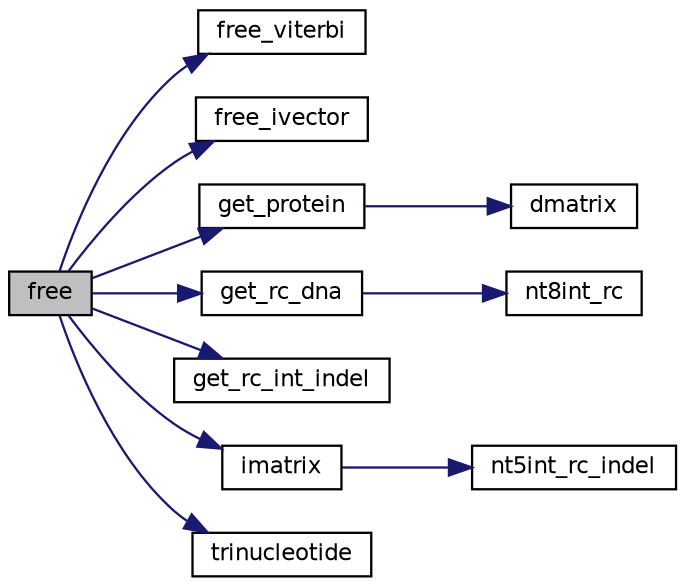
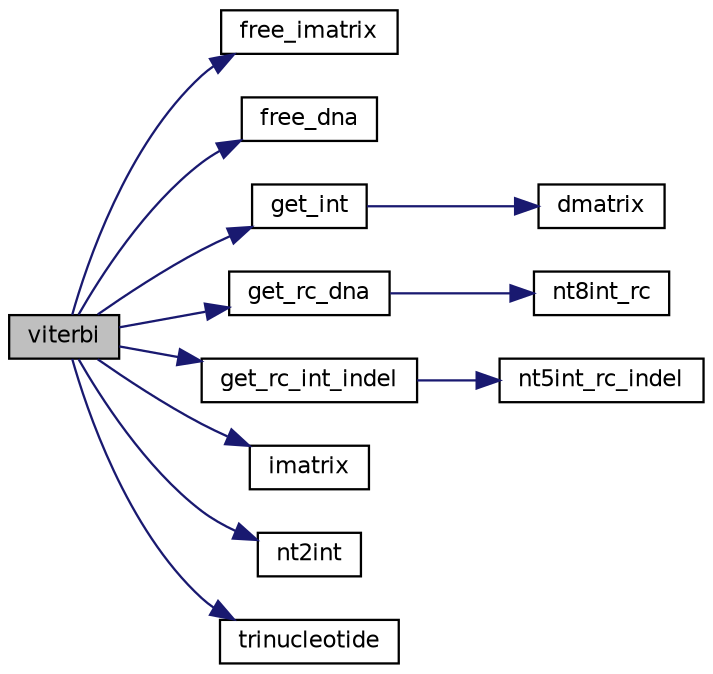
(282, 32) -> (309, 32)
(282, 119) -> (309, 119)
(282, 206) -> (309, 206)
(50, 293) -> (64, 337)
(395, 467) -> (447, 380)
none -> (309, 555)
